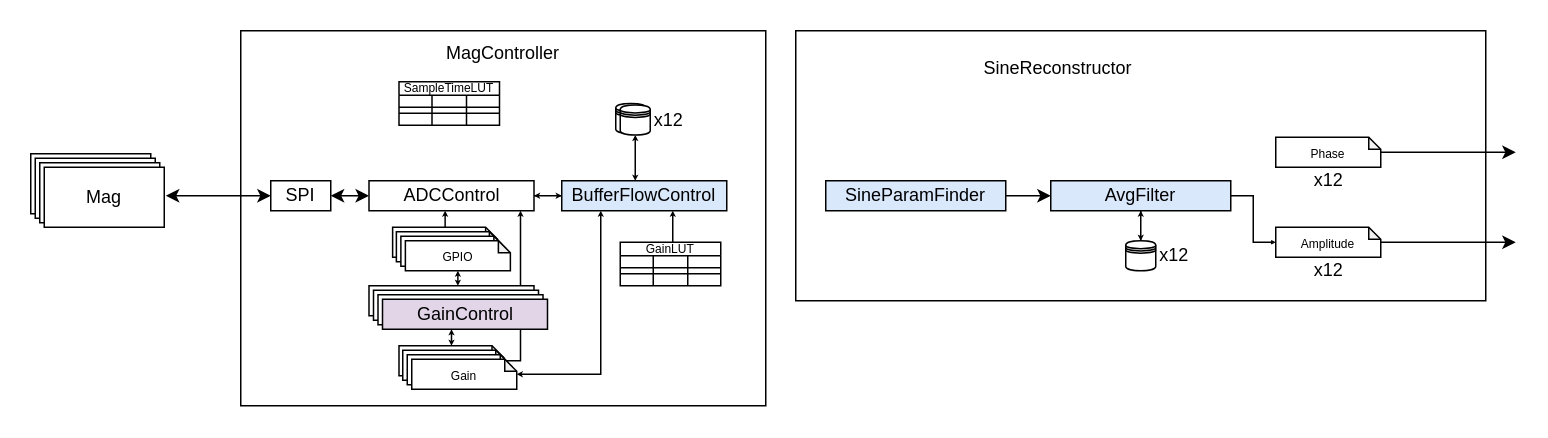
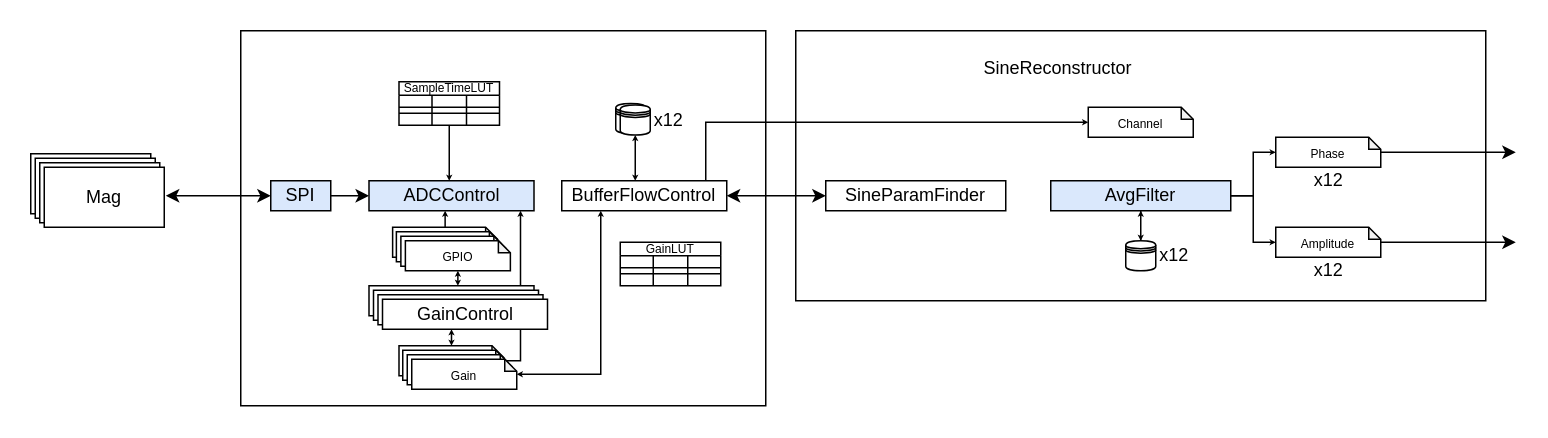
(503, 53) -> none
none -> (866, 122)
none -> (1141, 122)
none -> (449, 153)
none -> (1253, 163)
(301, 196) -> (301, 196)
(342, 196) -> (337, 196)
(452, 196) -> (452, 196)
(548, 196) -> none
(644, 196) -> (644, 196)
none -> (776, 196)
(916, 196) -> (916, 196)
(1034, 196) -> none
(673, 228) -> none
(1270, 242) -> (1270, 242)
(465, 314) -> (465, 314)
